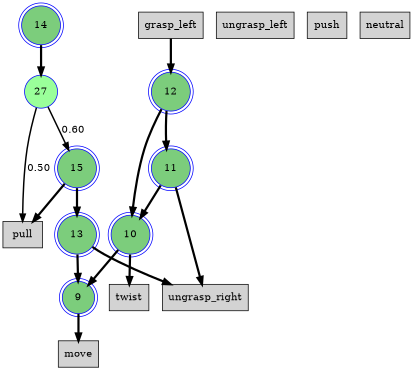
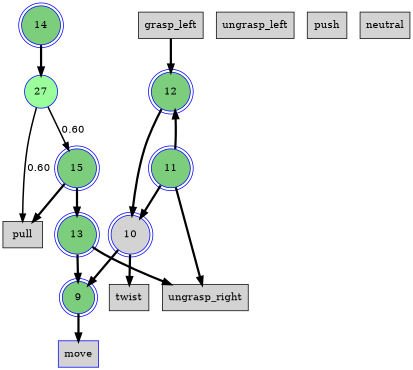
(166, 126) -> (176, 134)
(39, 168) -> (39, 168)
(131, 235) -> (131, 235)
(78, 354) -> (78, 354)
